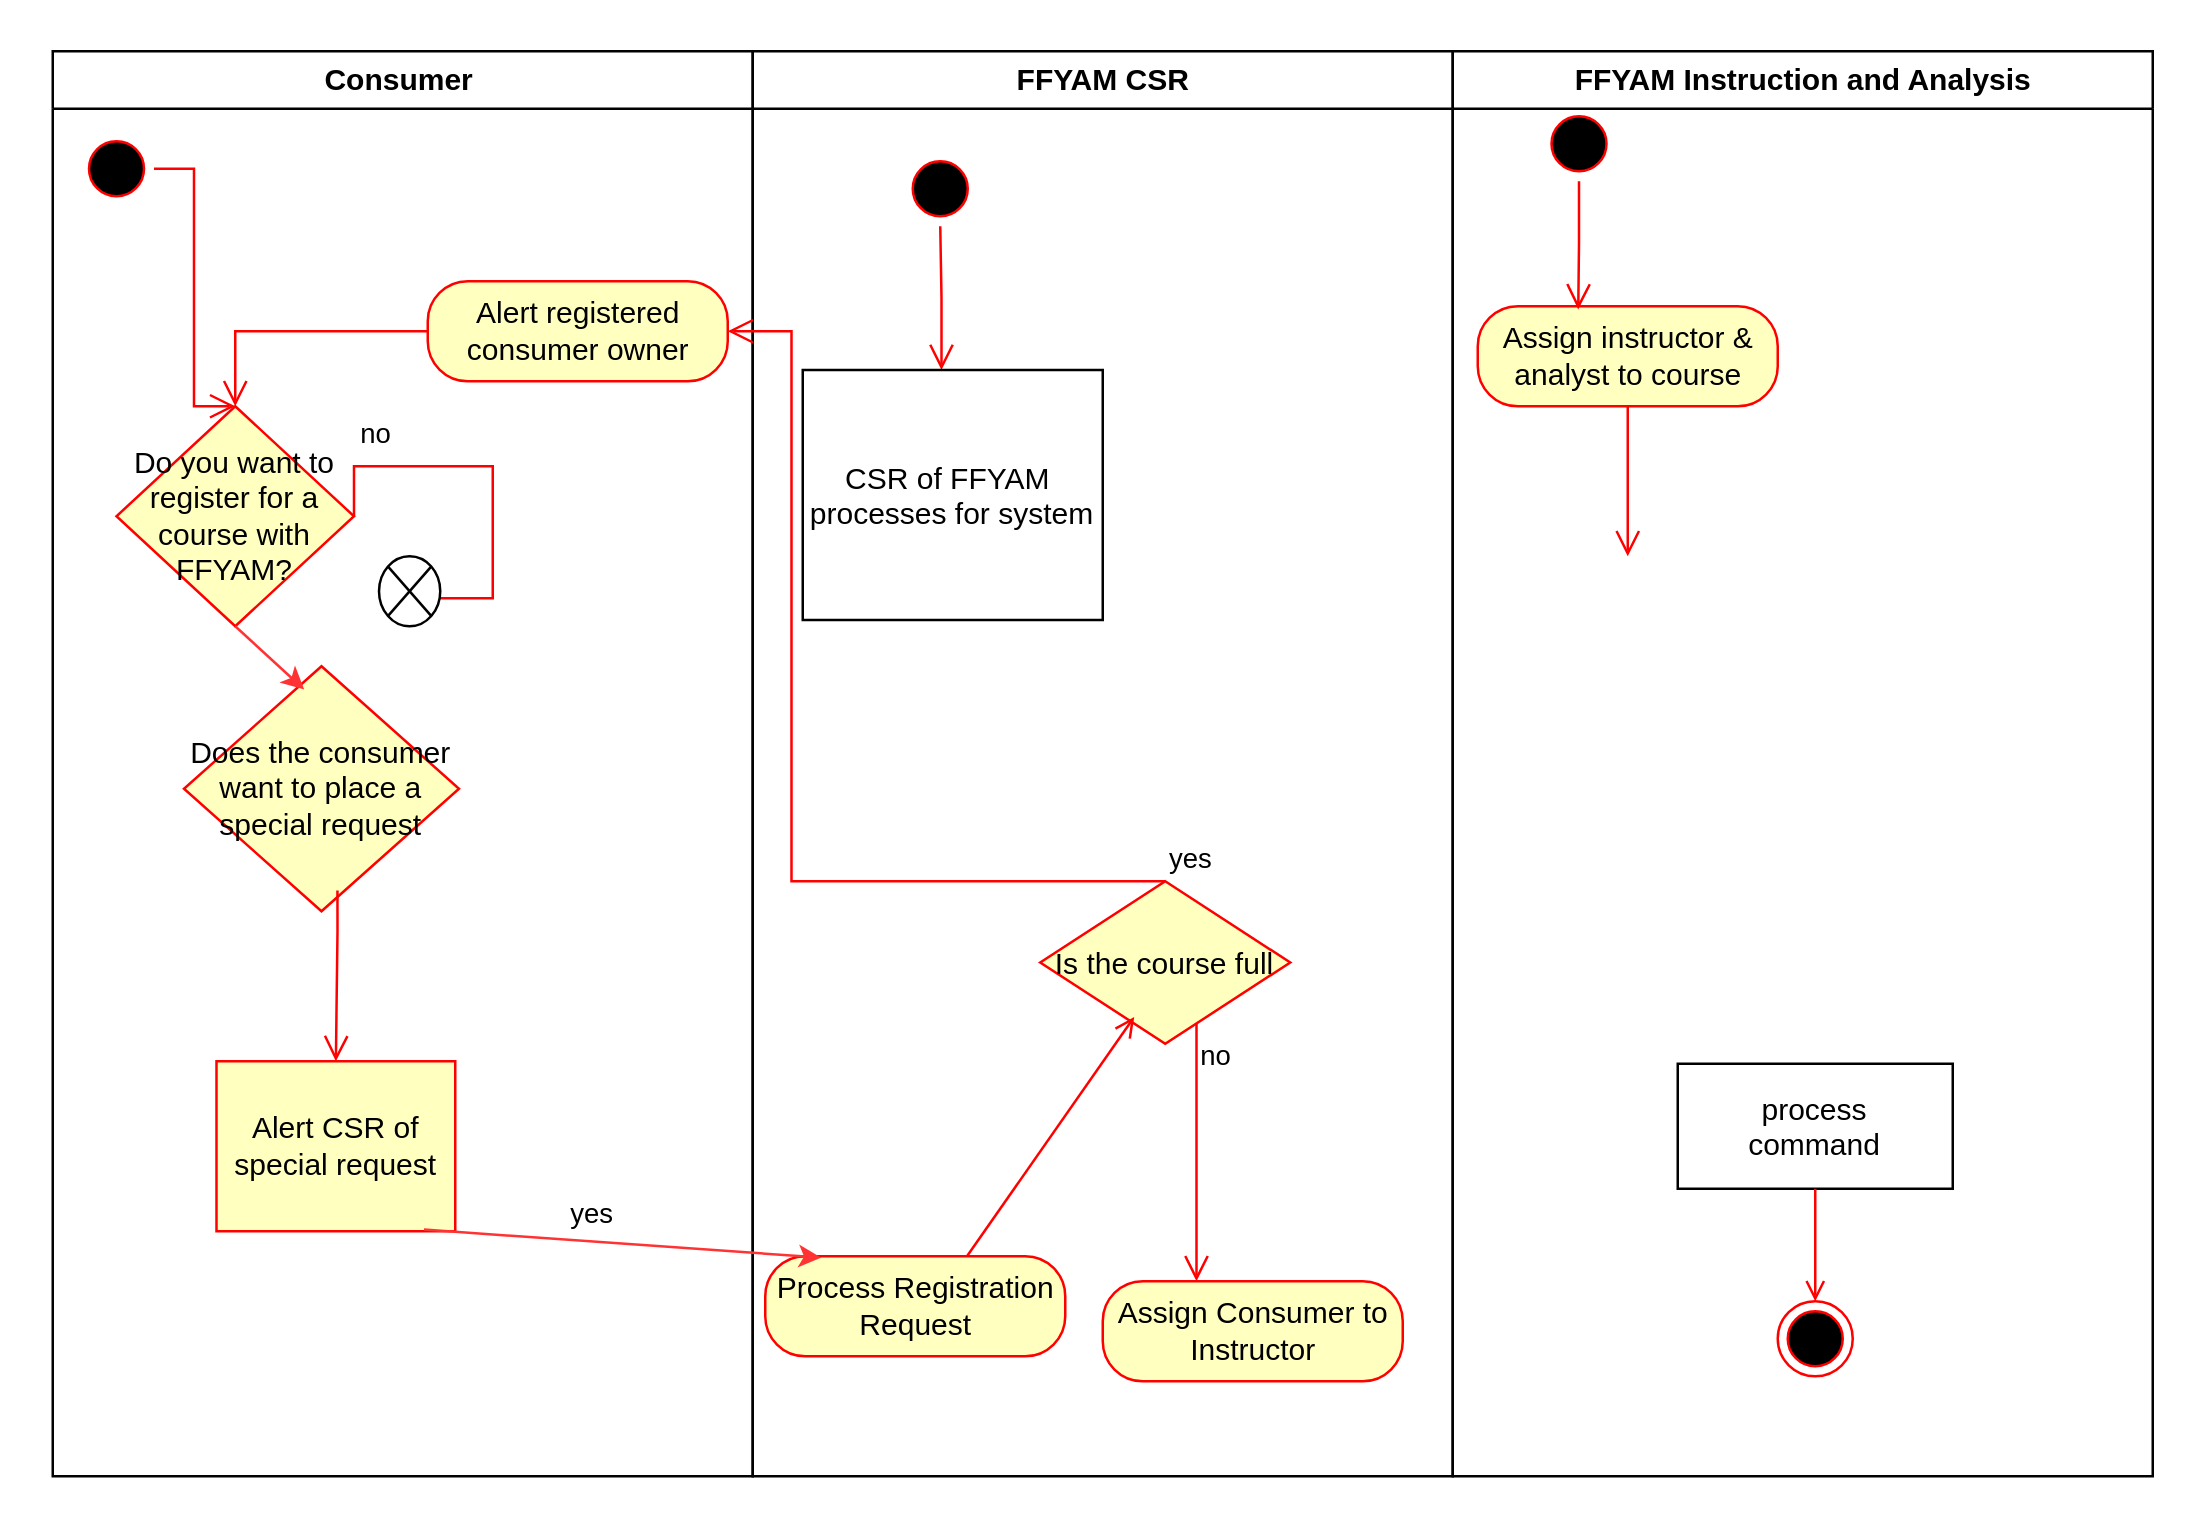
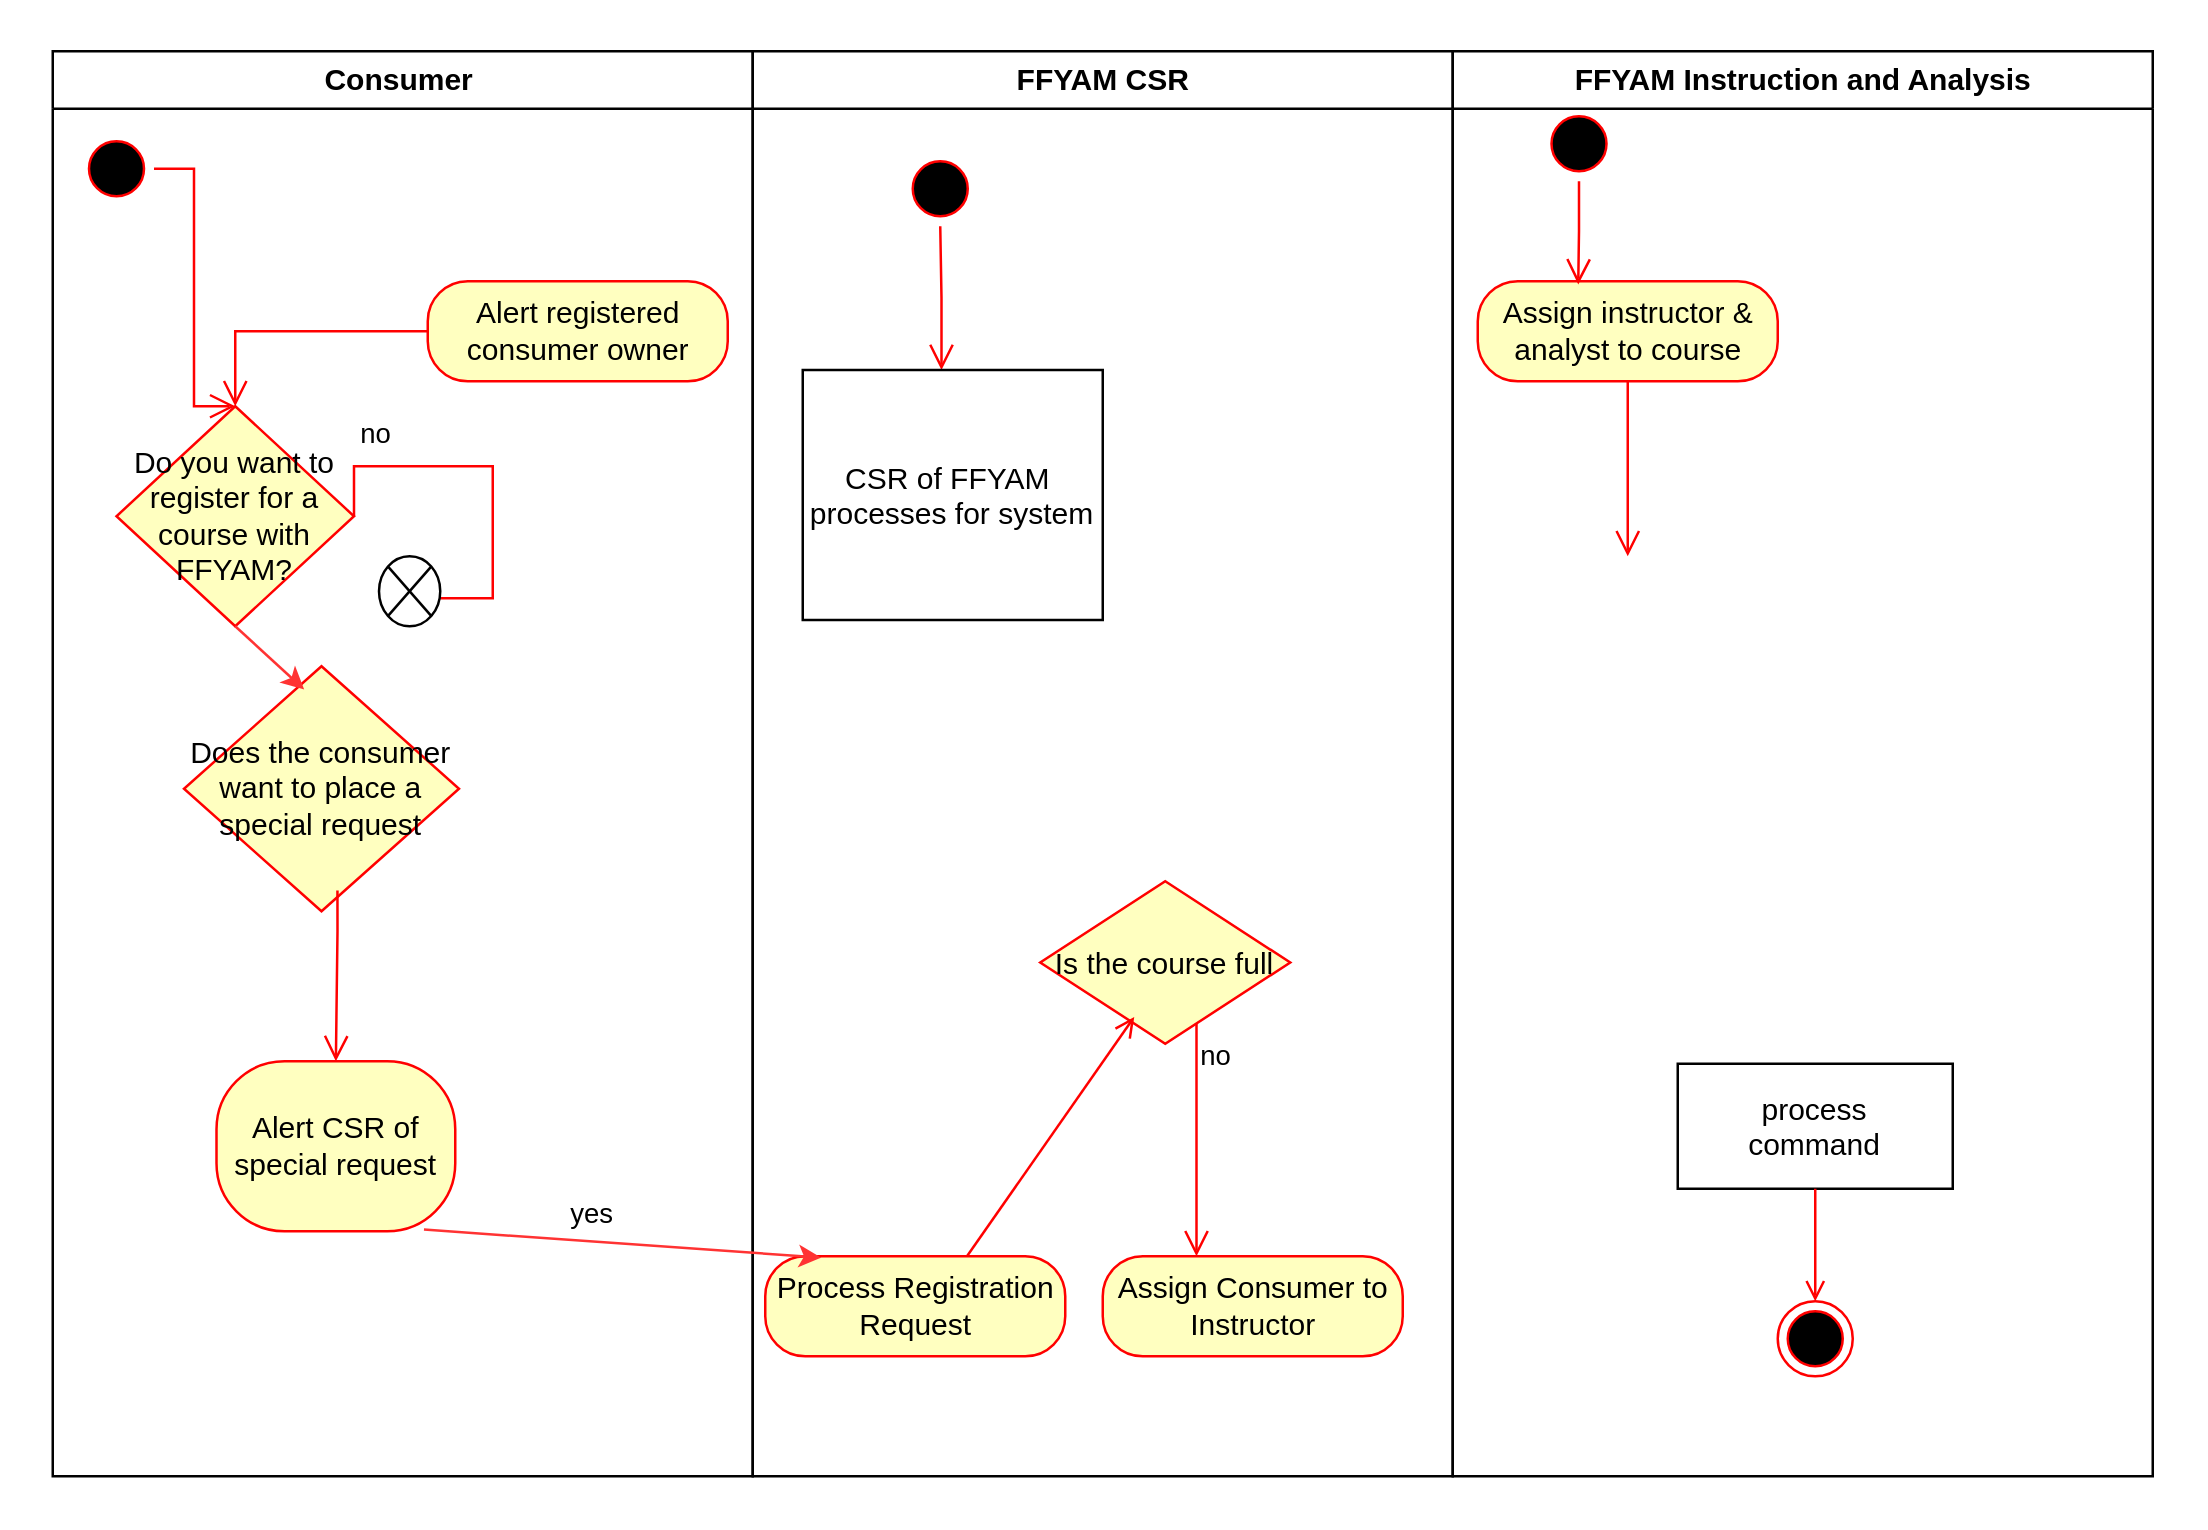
(1628, 356) -> (1628, 331)
(791, 776) -> none
(336, 1146) -> (336, 1146)
(1253, 1331) -> (1253, 1306)
